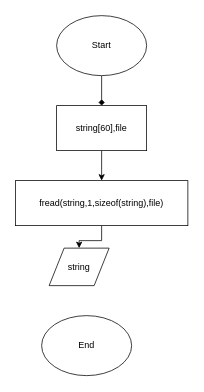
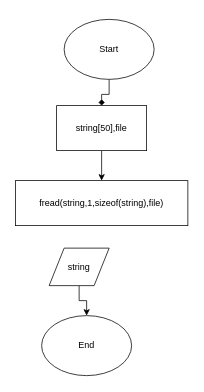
(102, 45) -> (109, 49)
(102, 128) -> (102, 128)
(98, 240) -> none
none -> (87, 300)
